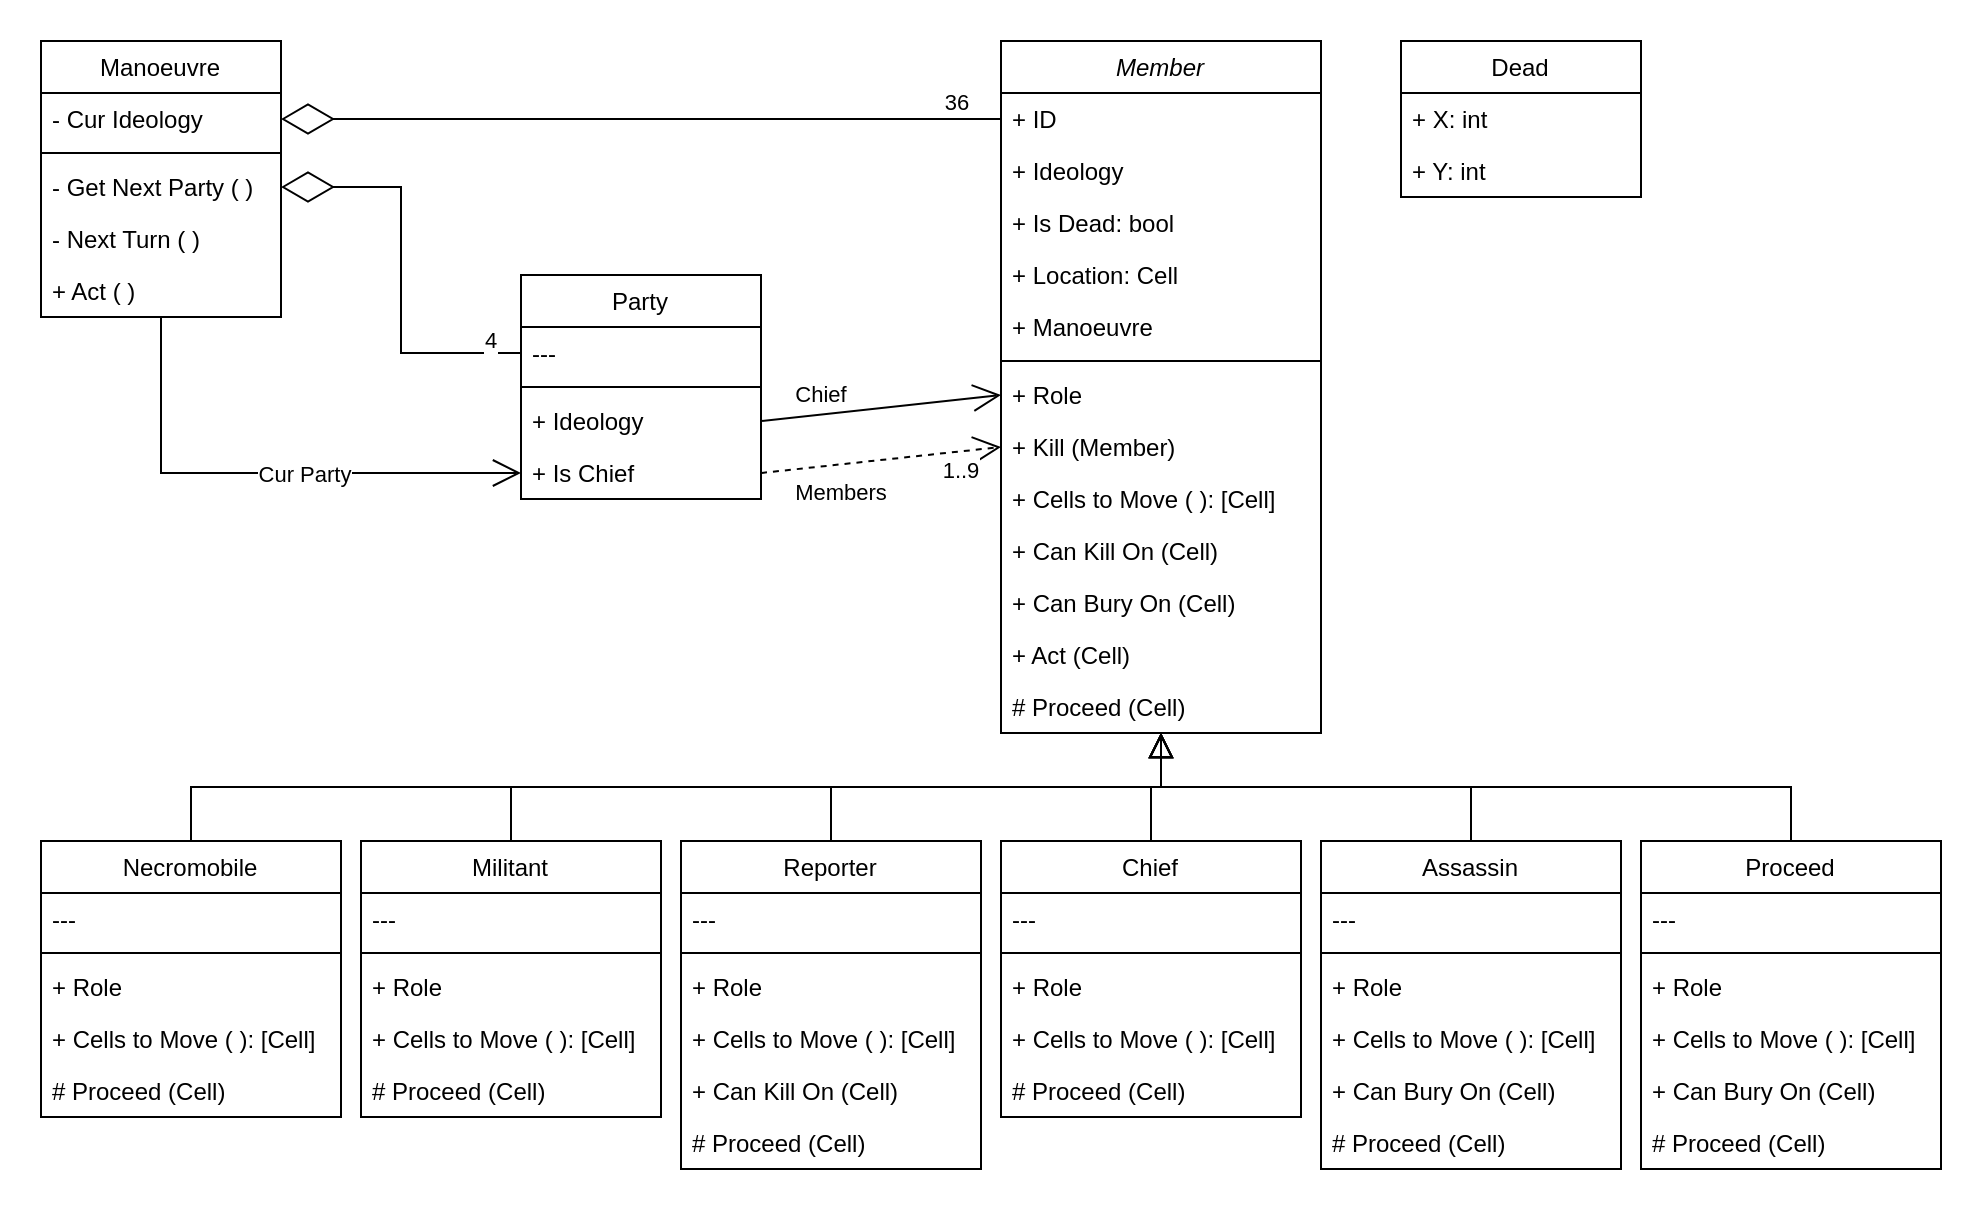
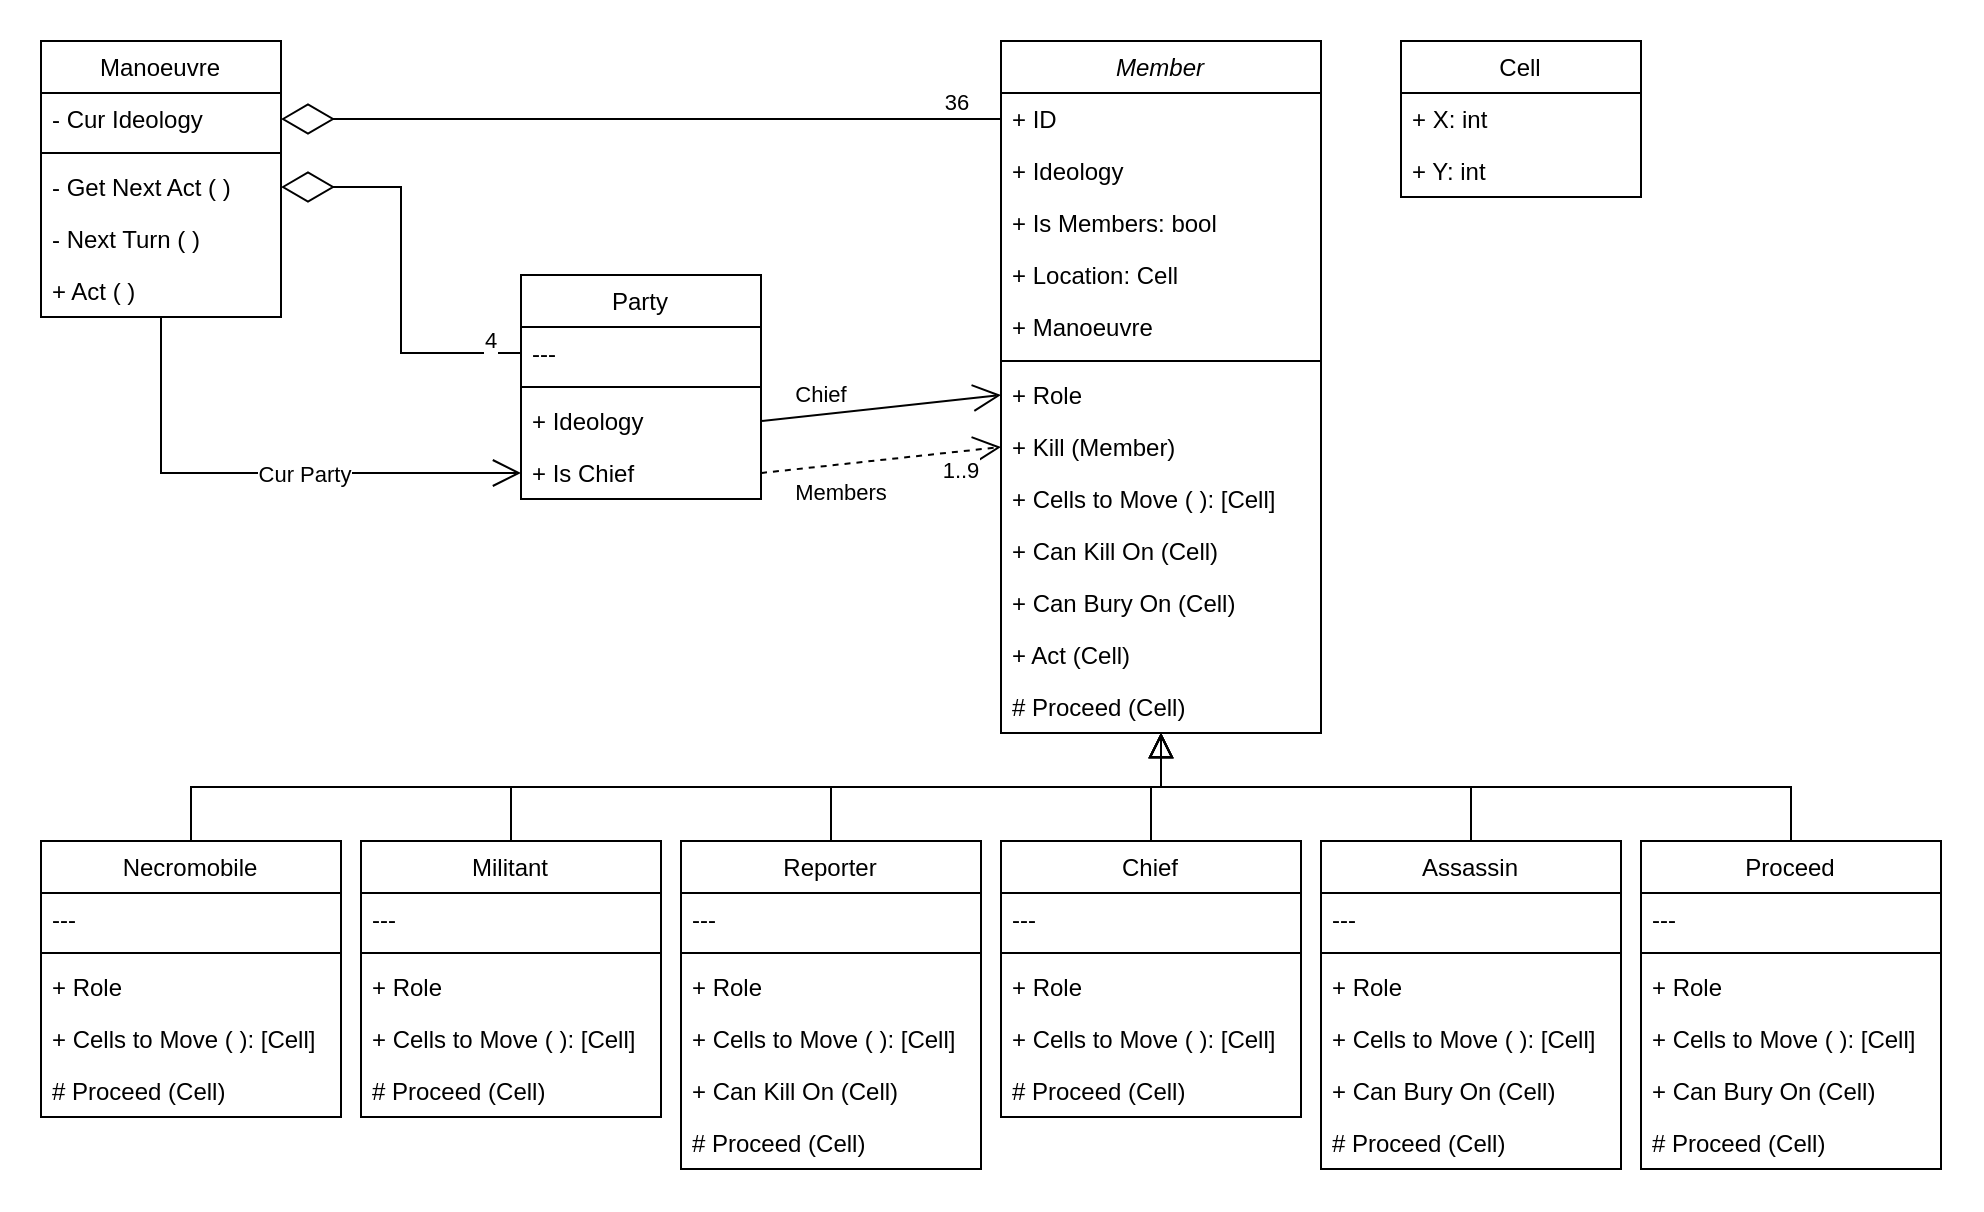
(1520, 68) -> (1520, 68)
(171, 188) -> (157, 188)
(1097, 224) -> (1117, 224)
